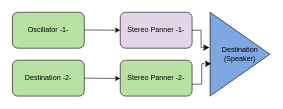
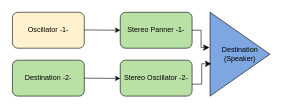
(48, 30) -> (48, 30)
(156, 30) -> (156, 30)
(156, 78) -> (156, 78)
